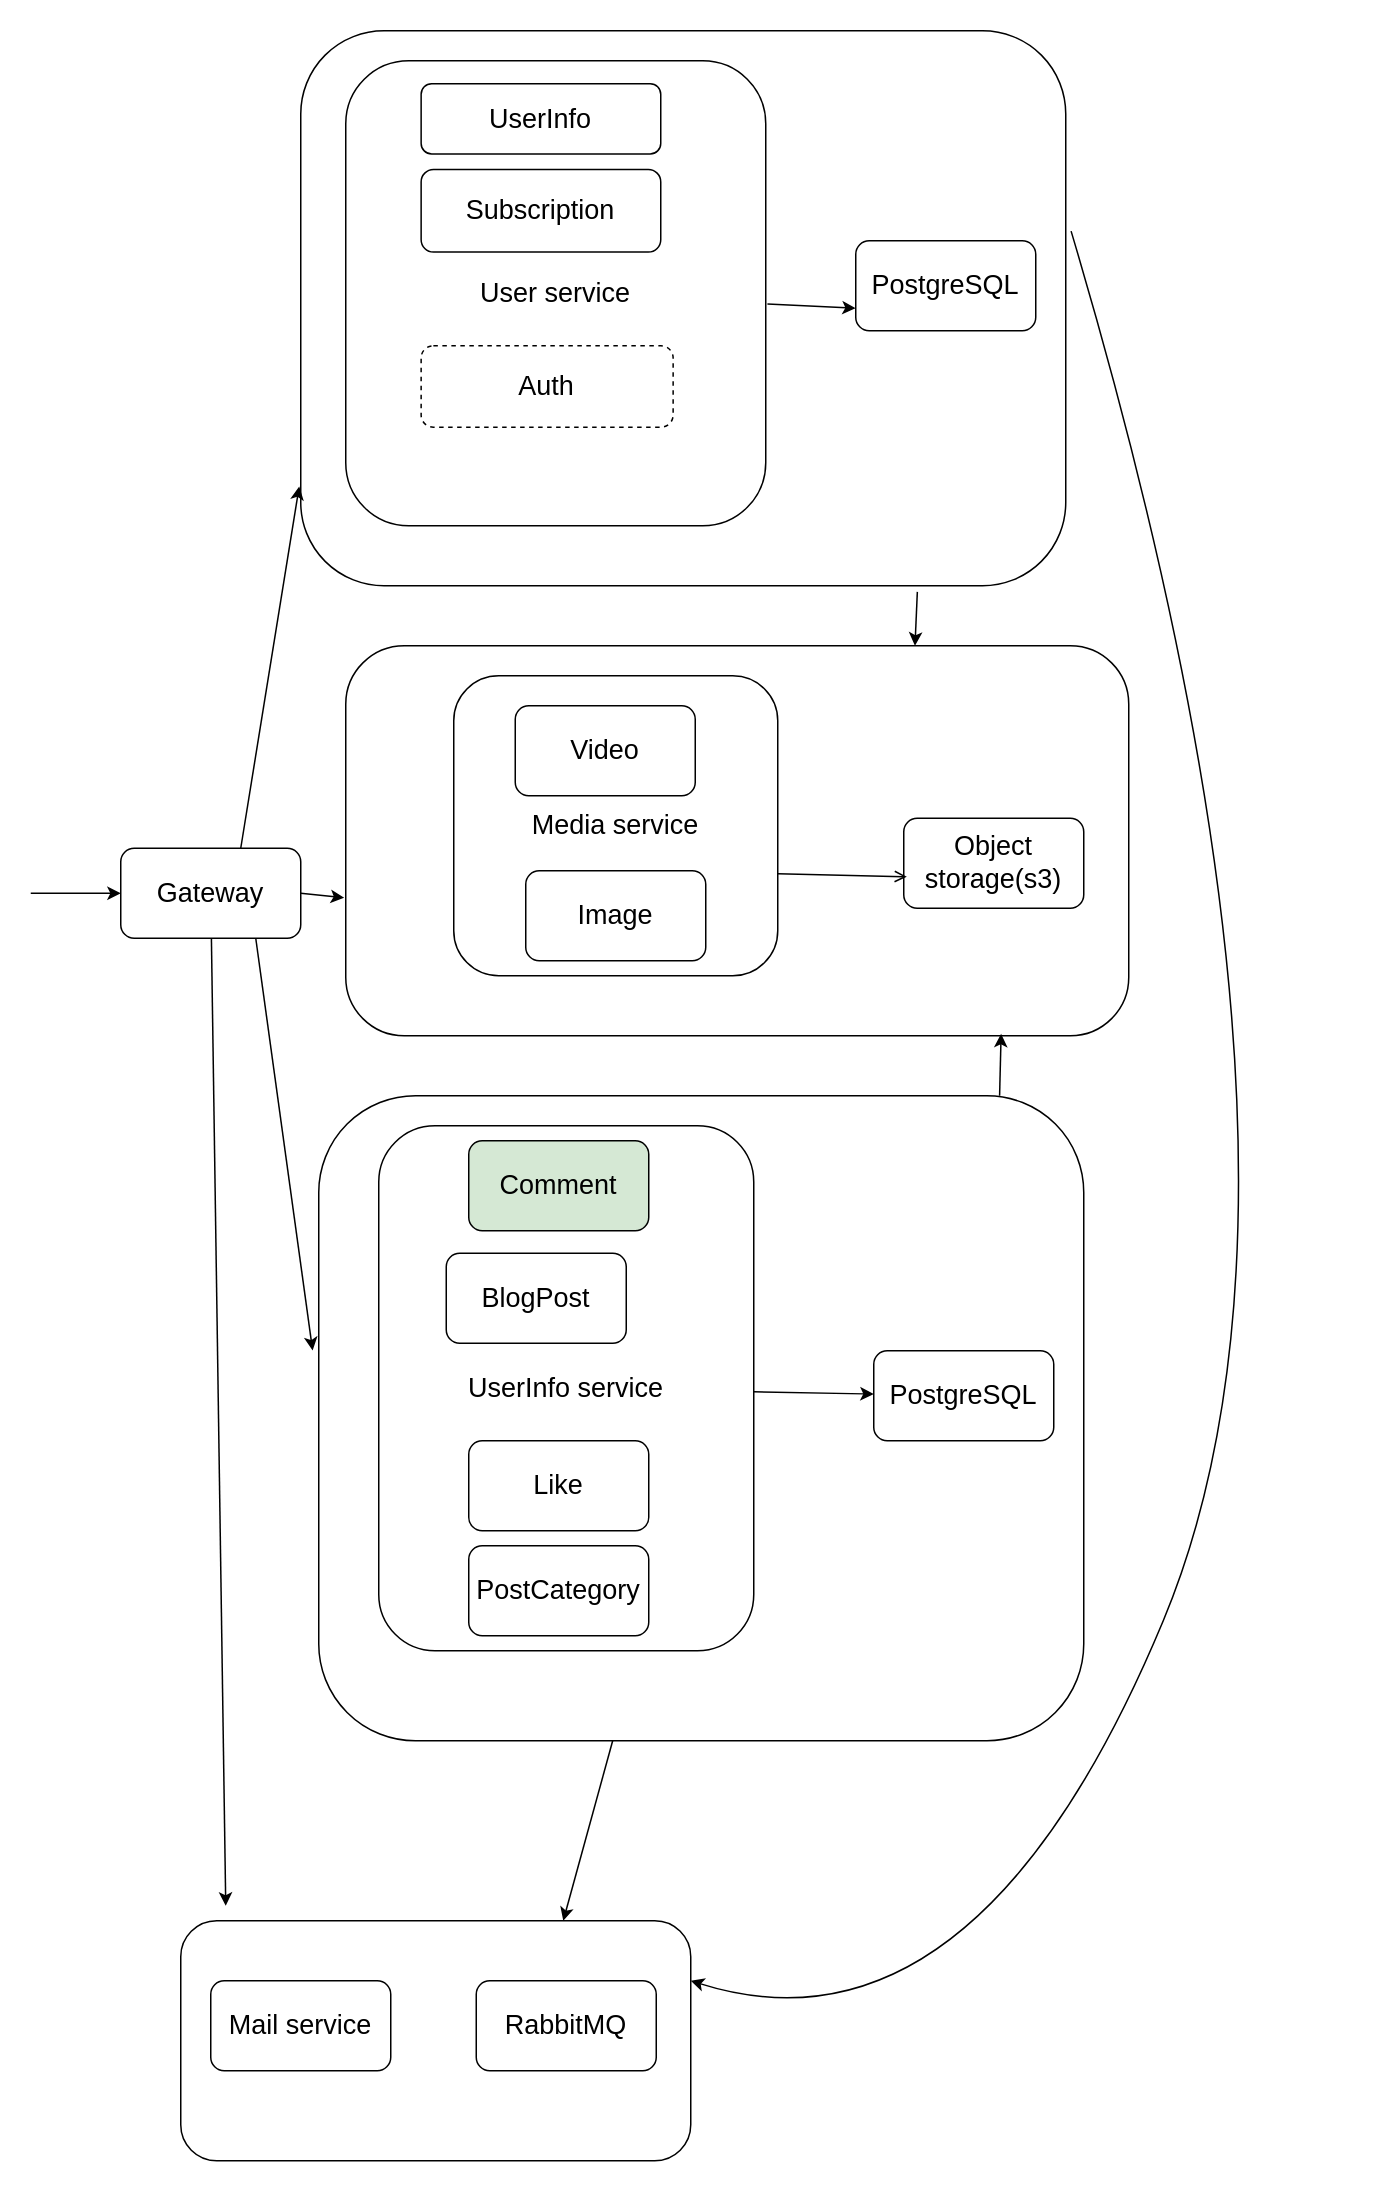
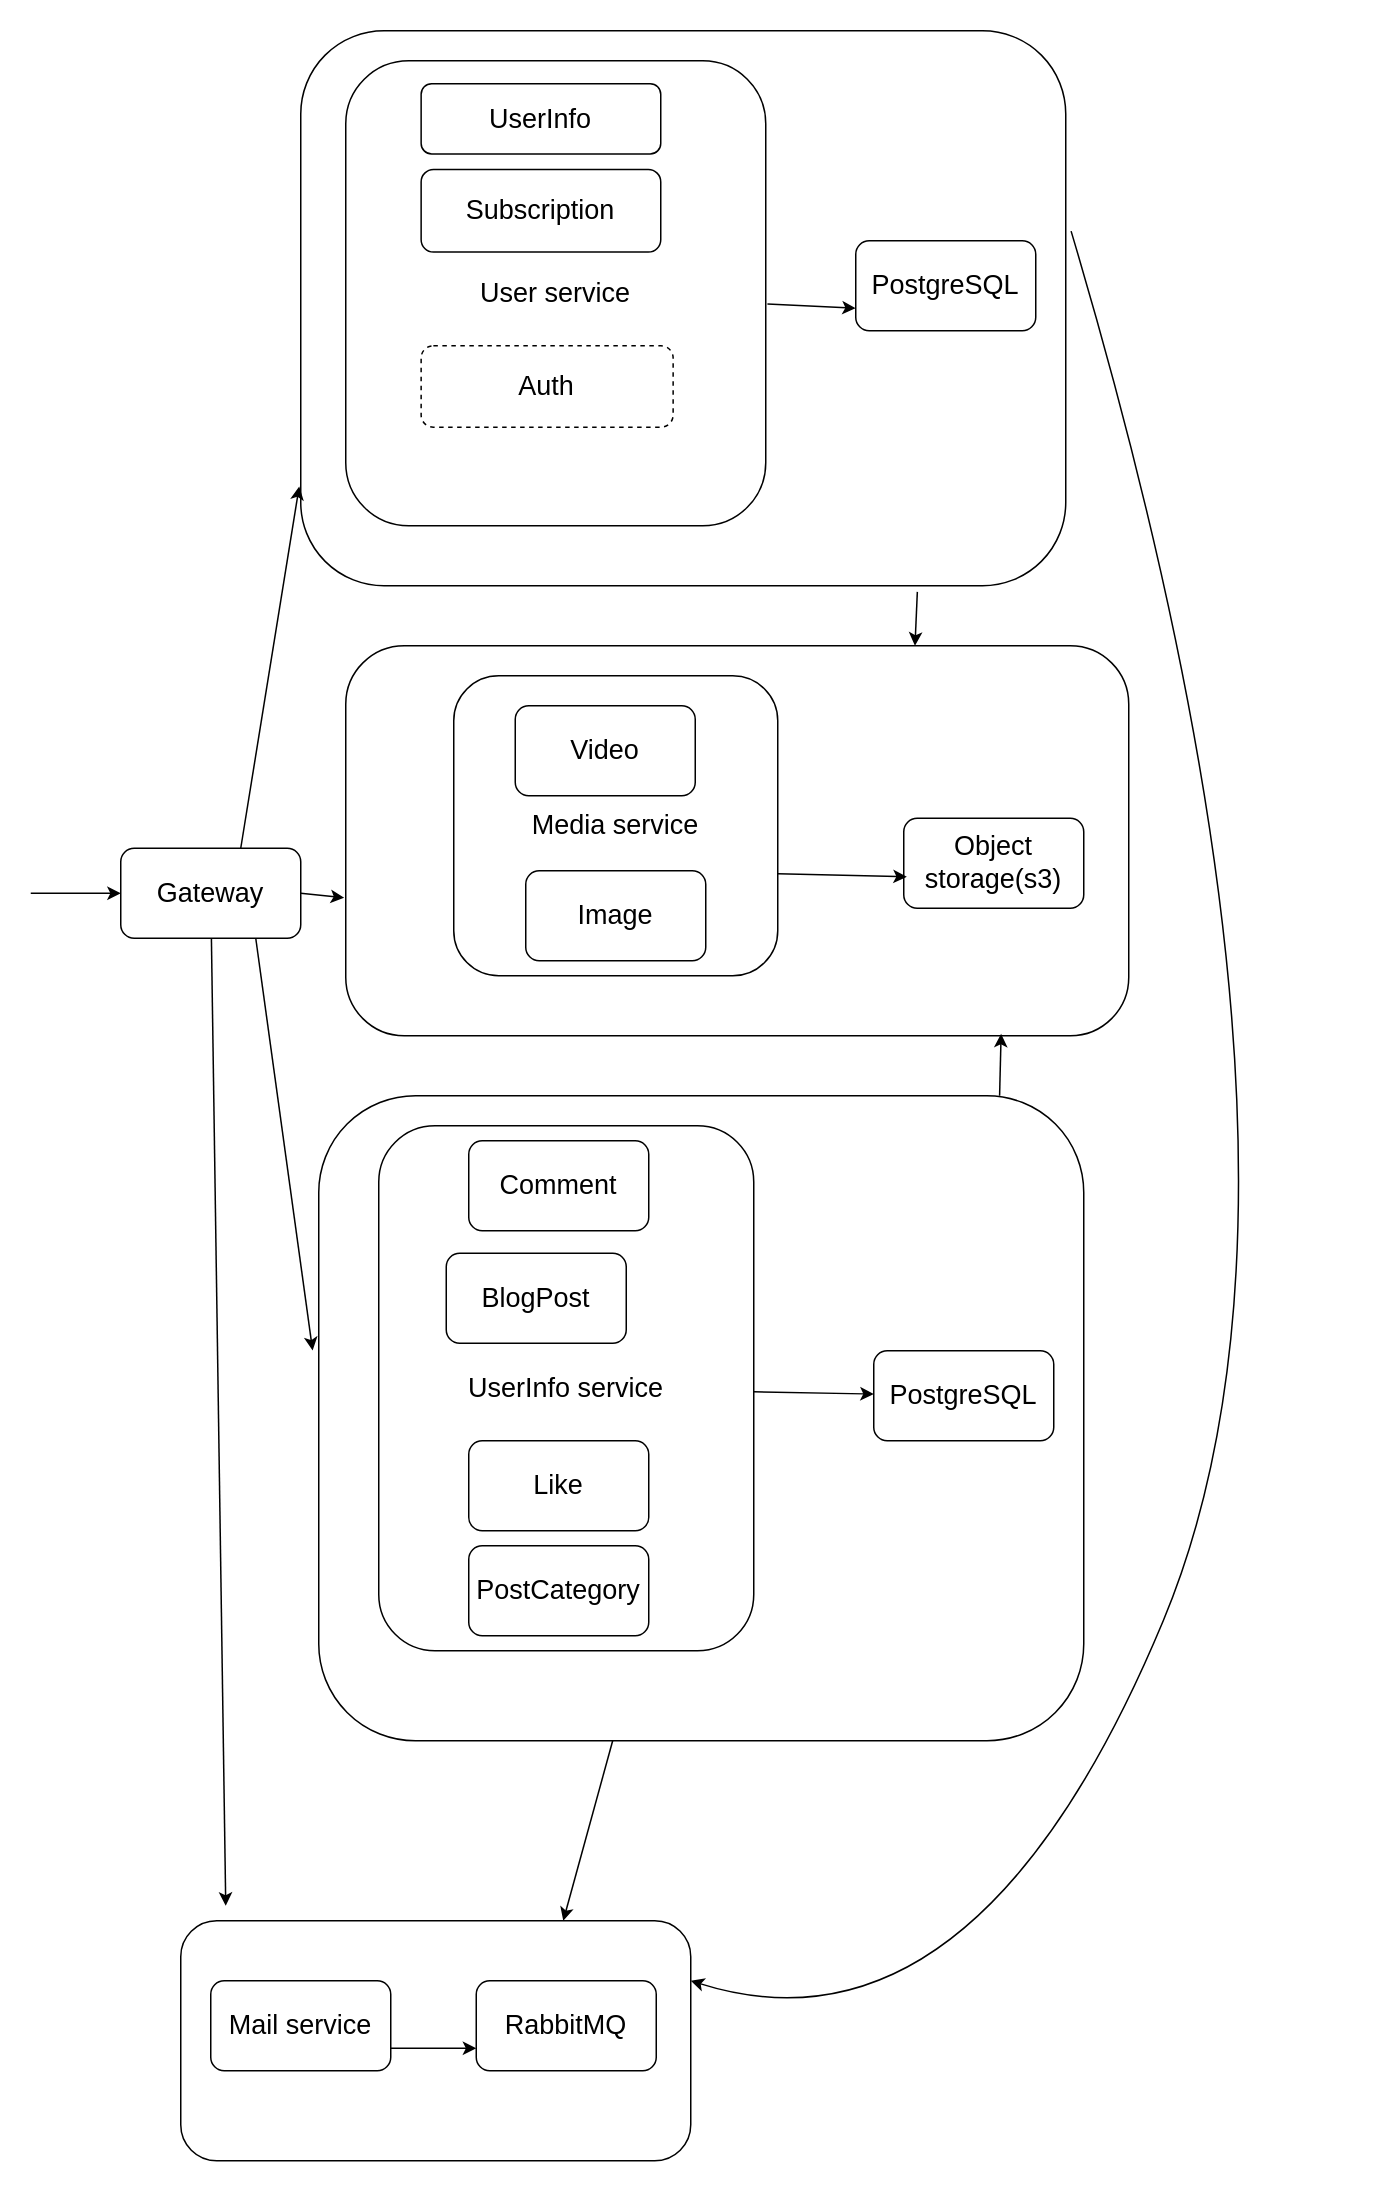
(897, 877) -> (895, 876)
(559, 1186) -> (559, 1186)
none -> (428, 2048)
